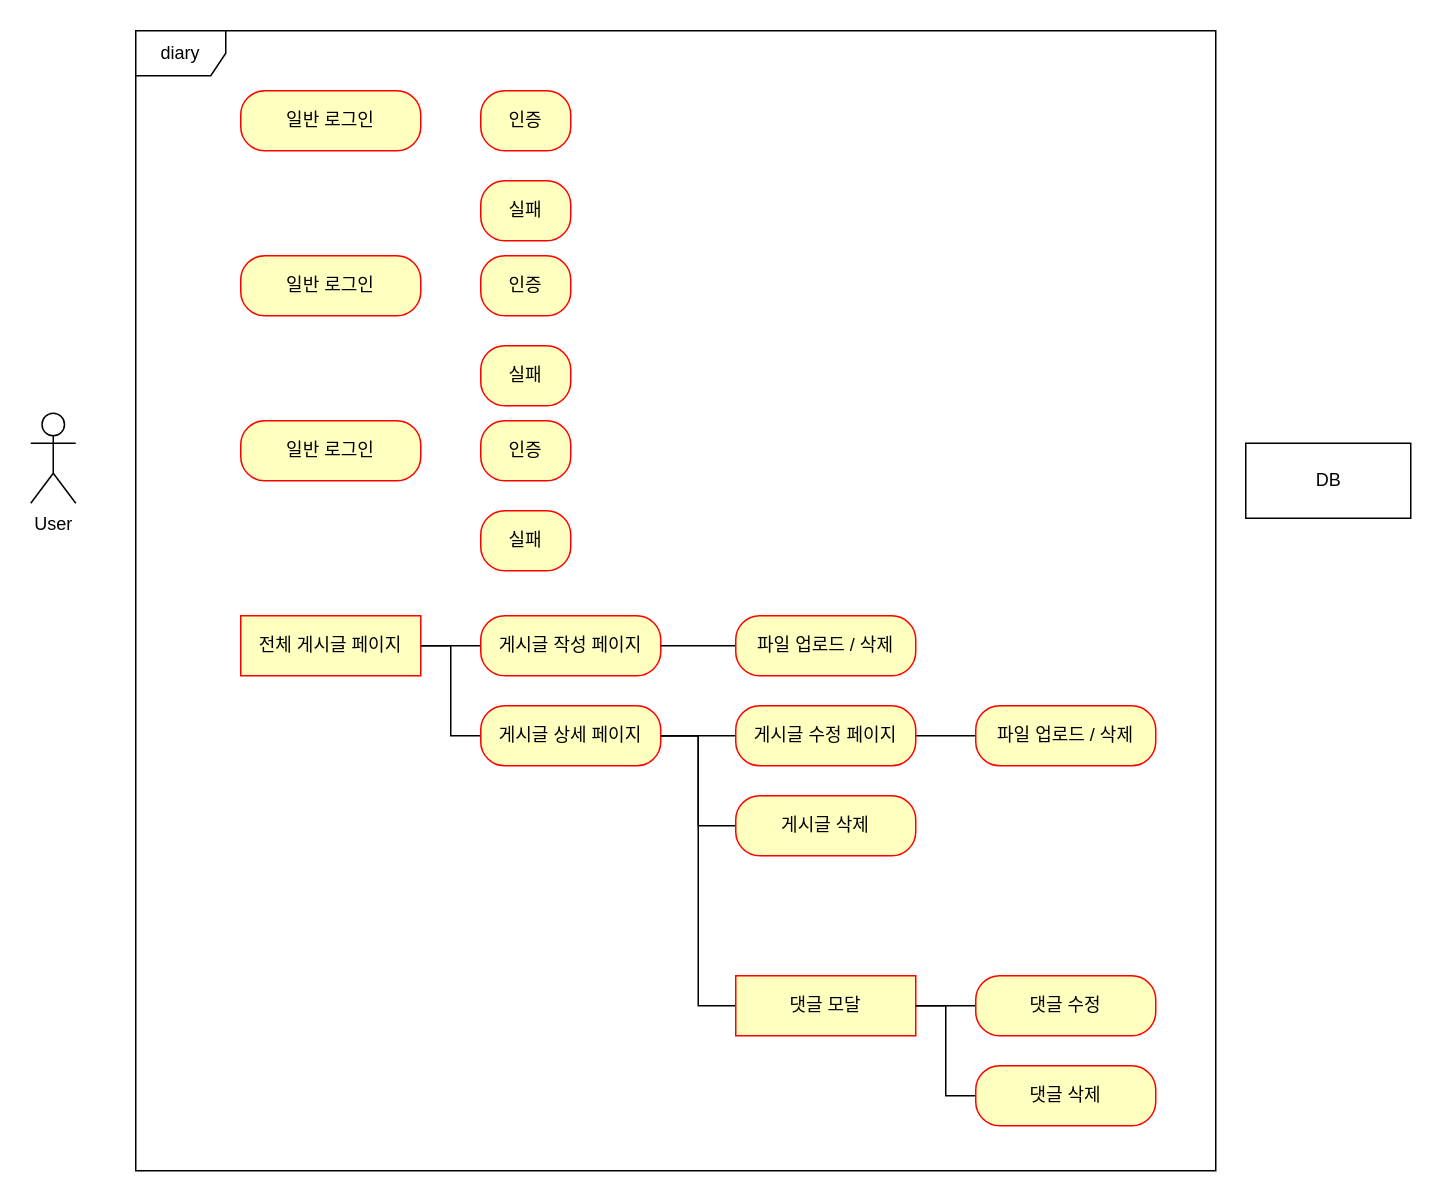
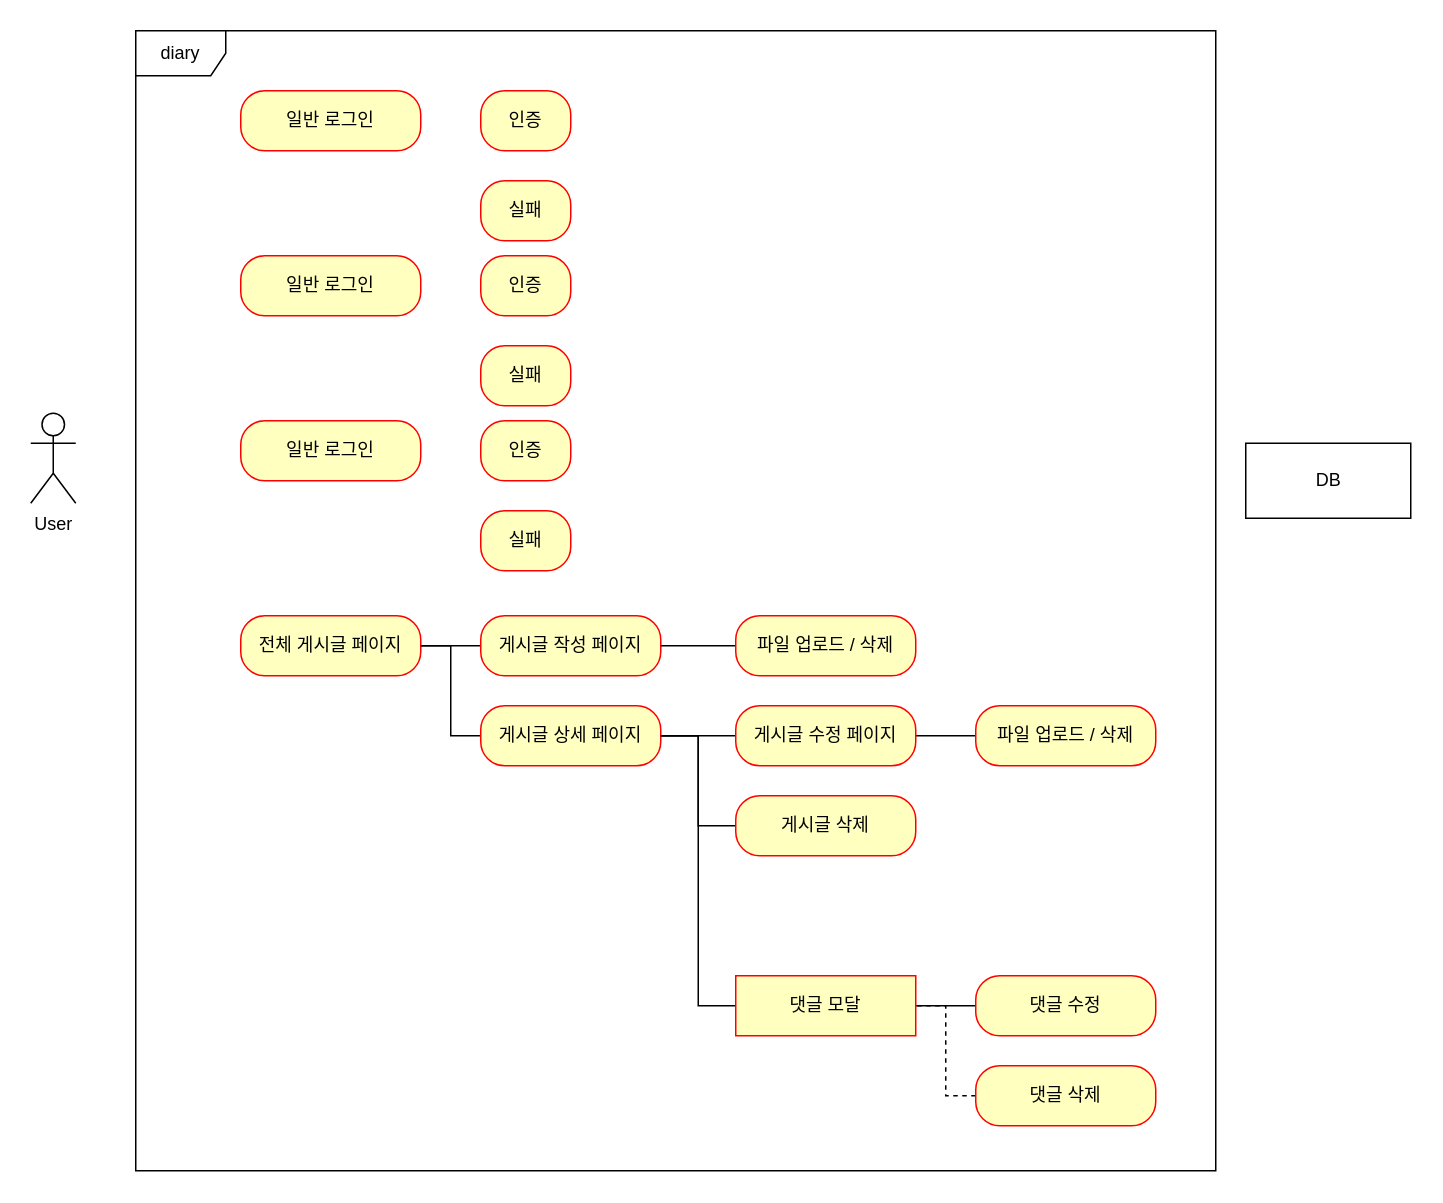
(331, 646) -> (331, 646)
(946, 1065) -> (946, 1065)
